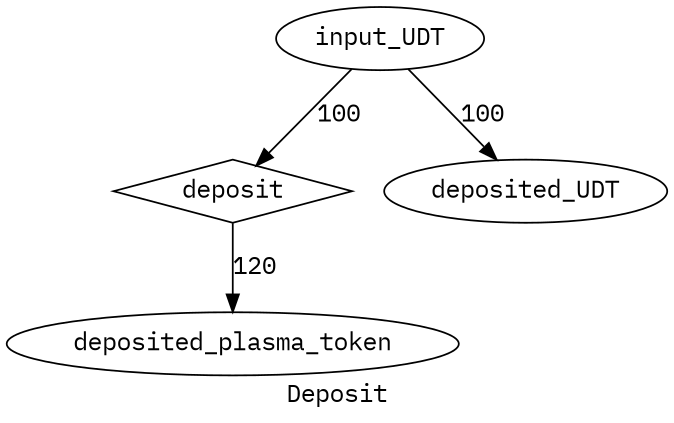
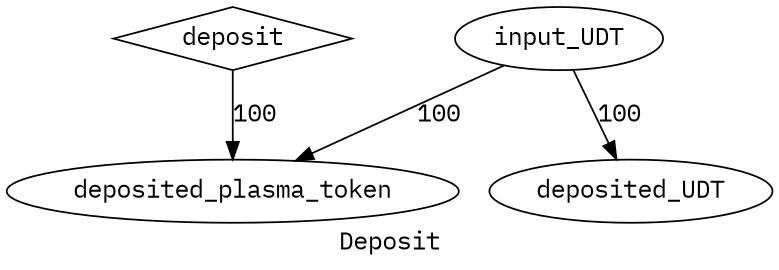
(310, 111) -> (408, 109)
(255, 268) -> (255, 115)
